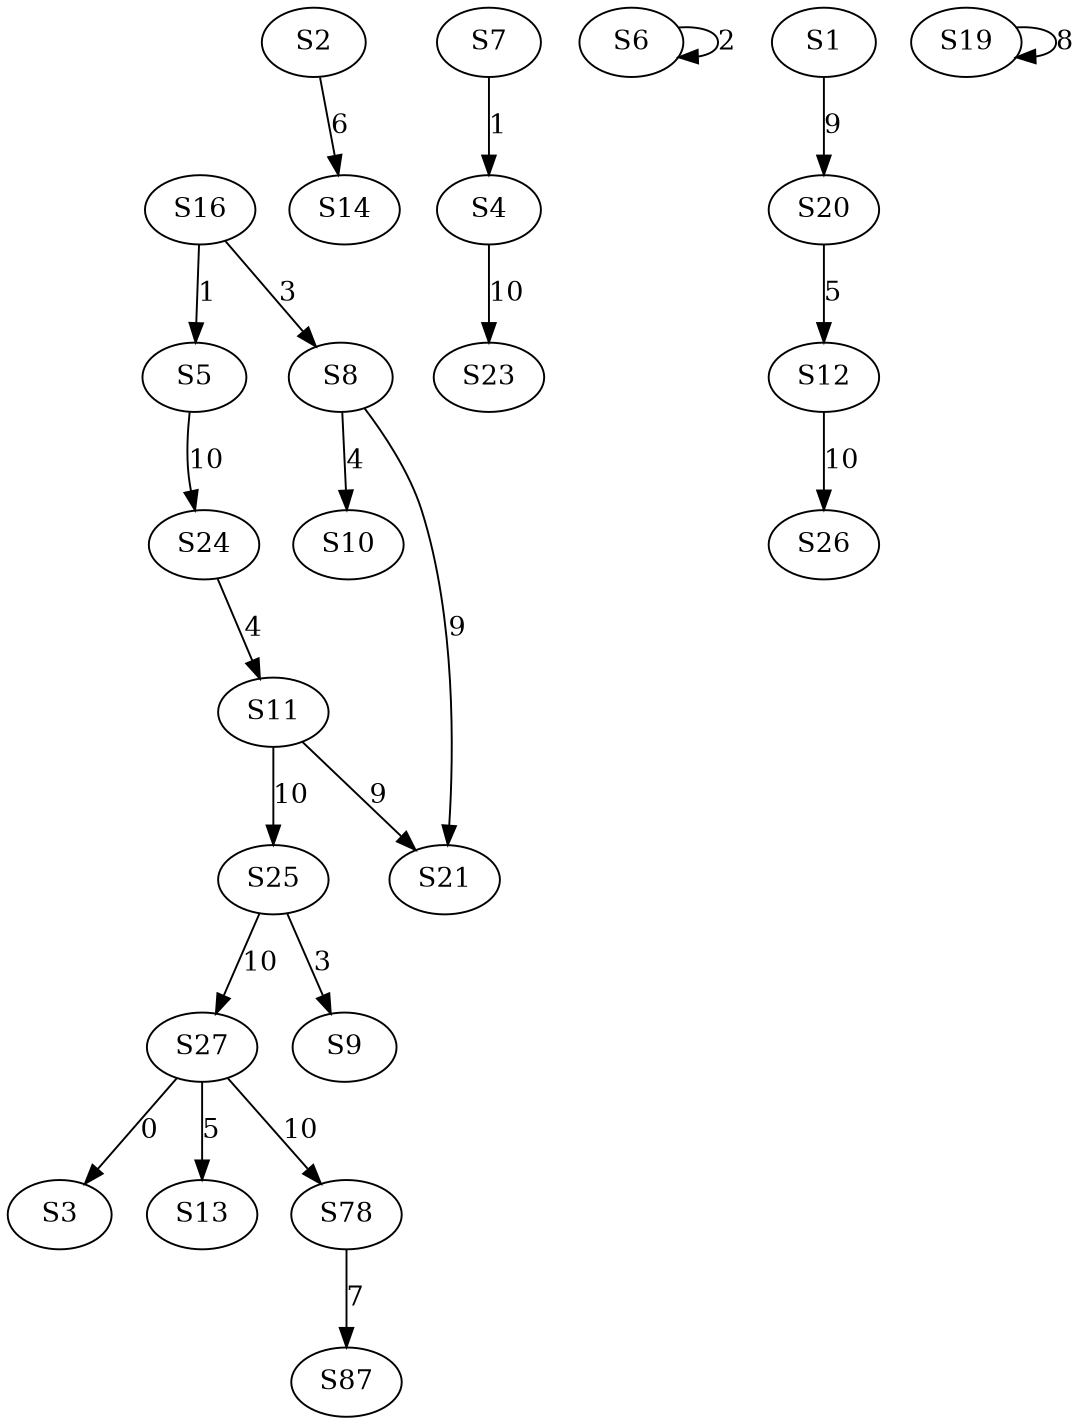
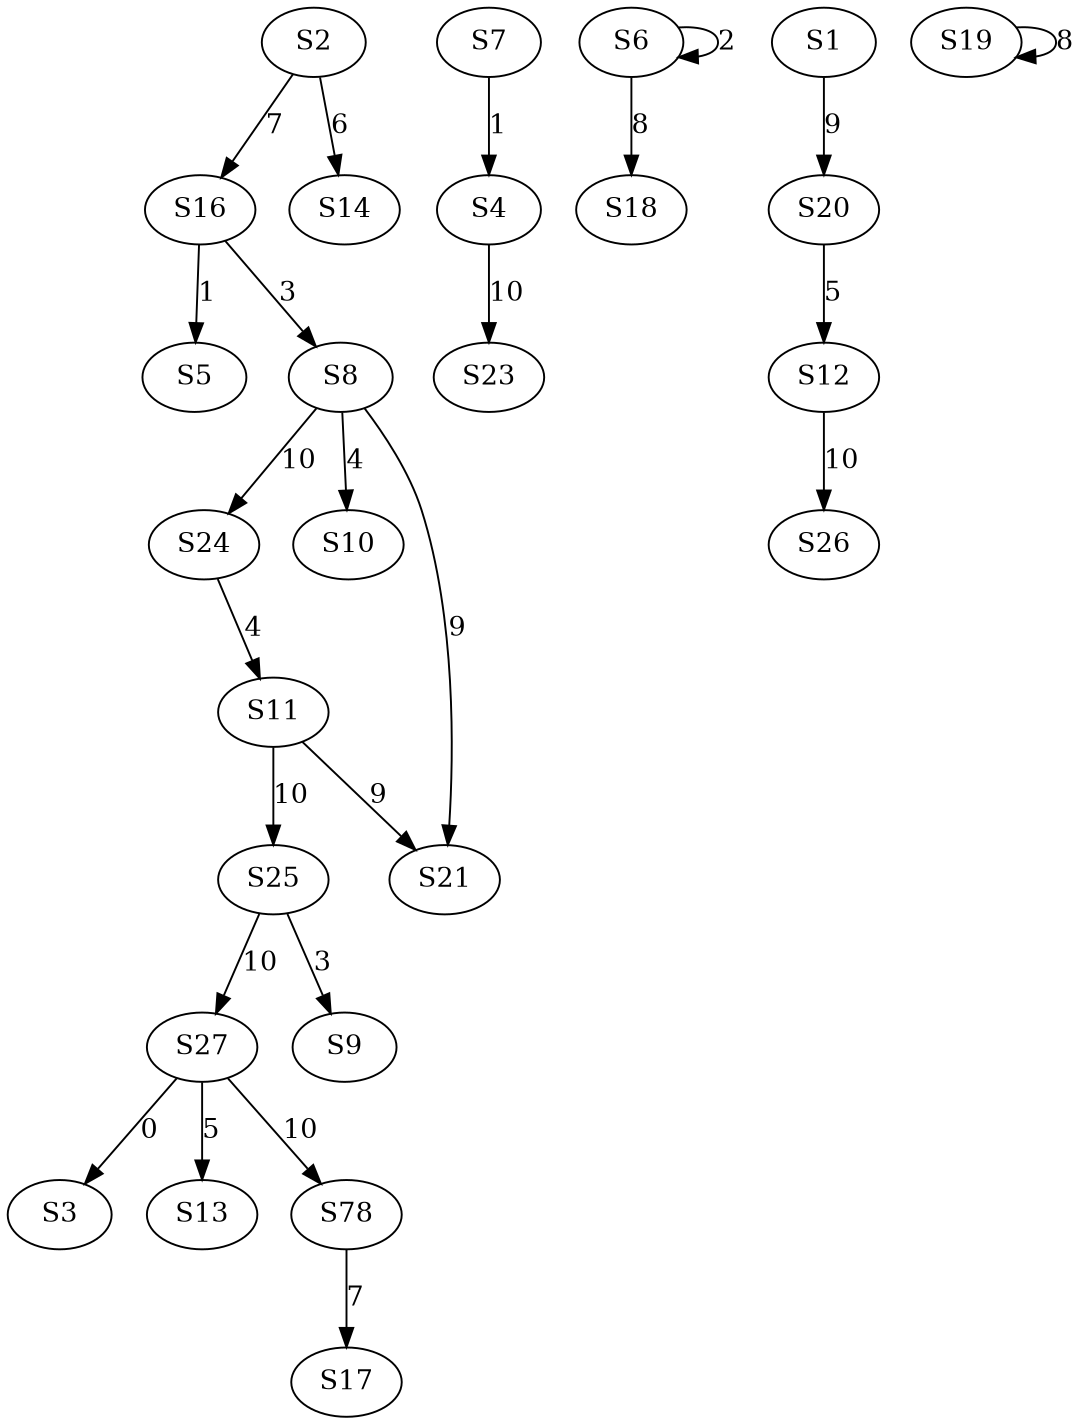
none -> (263, 118)
none -> (631, 210)
(187, 452) -> (279, 453)
(346, 1382) -> (346, 1382)
